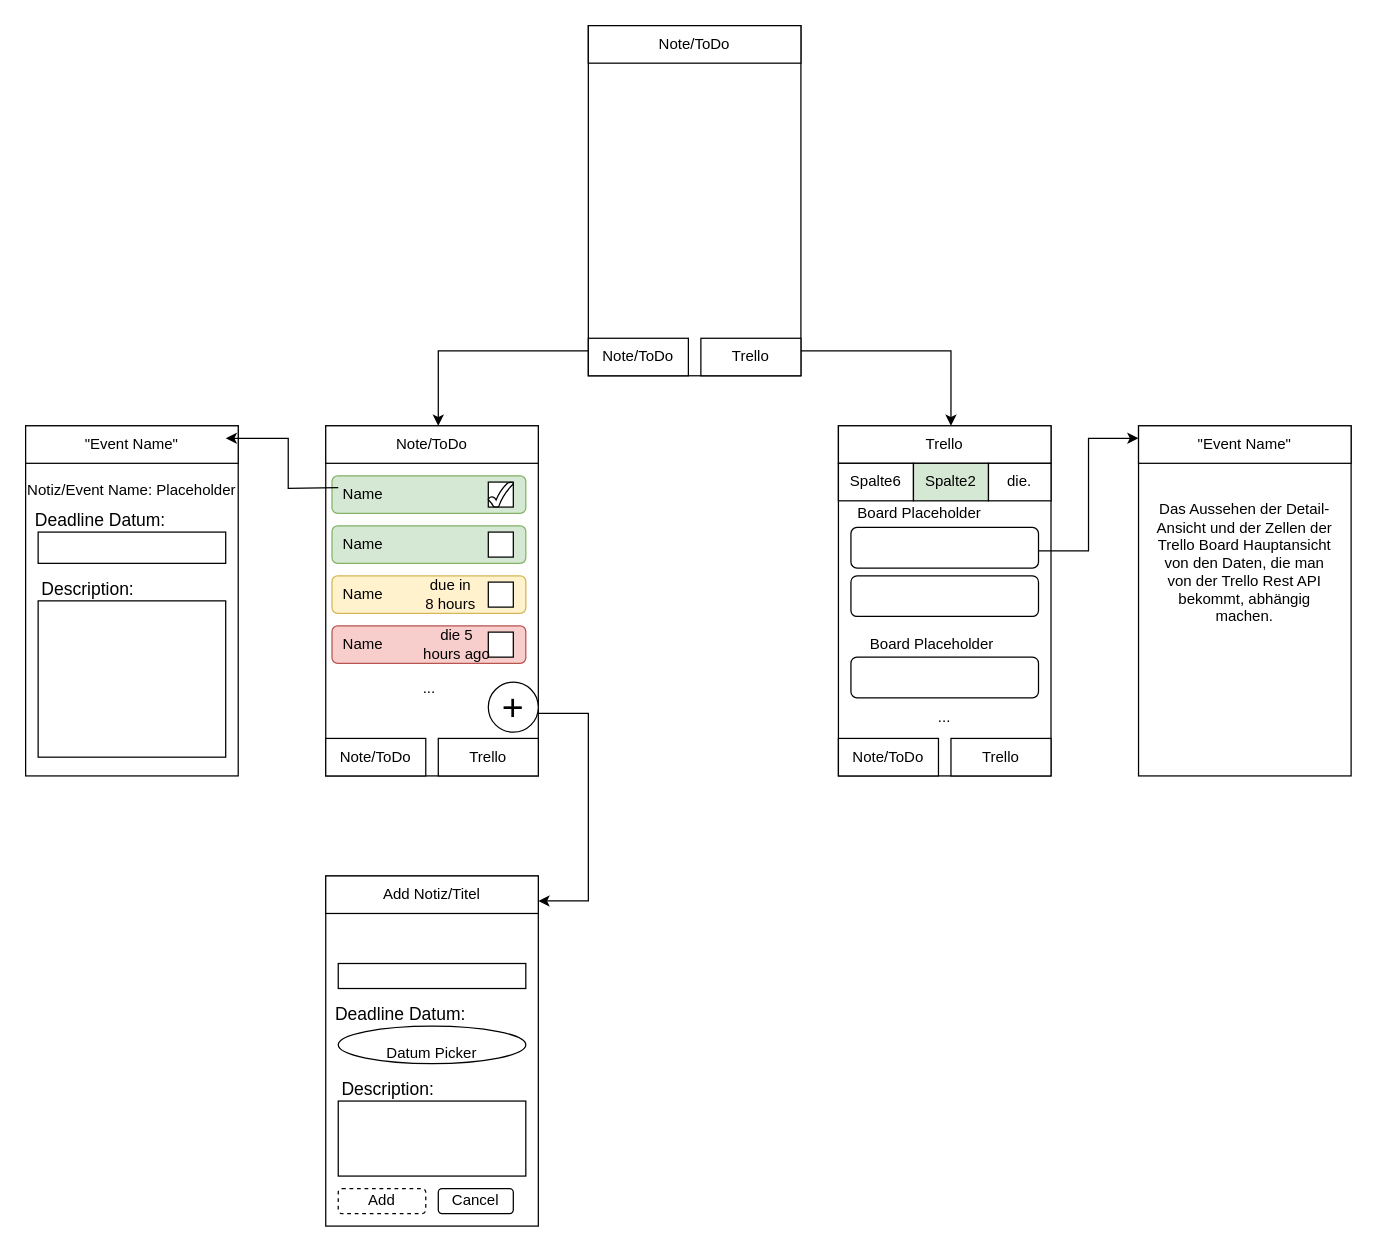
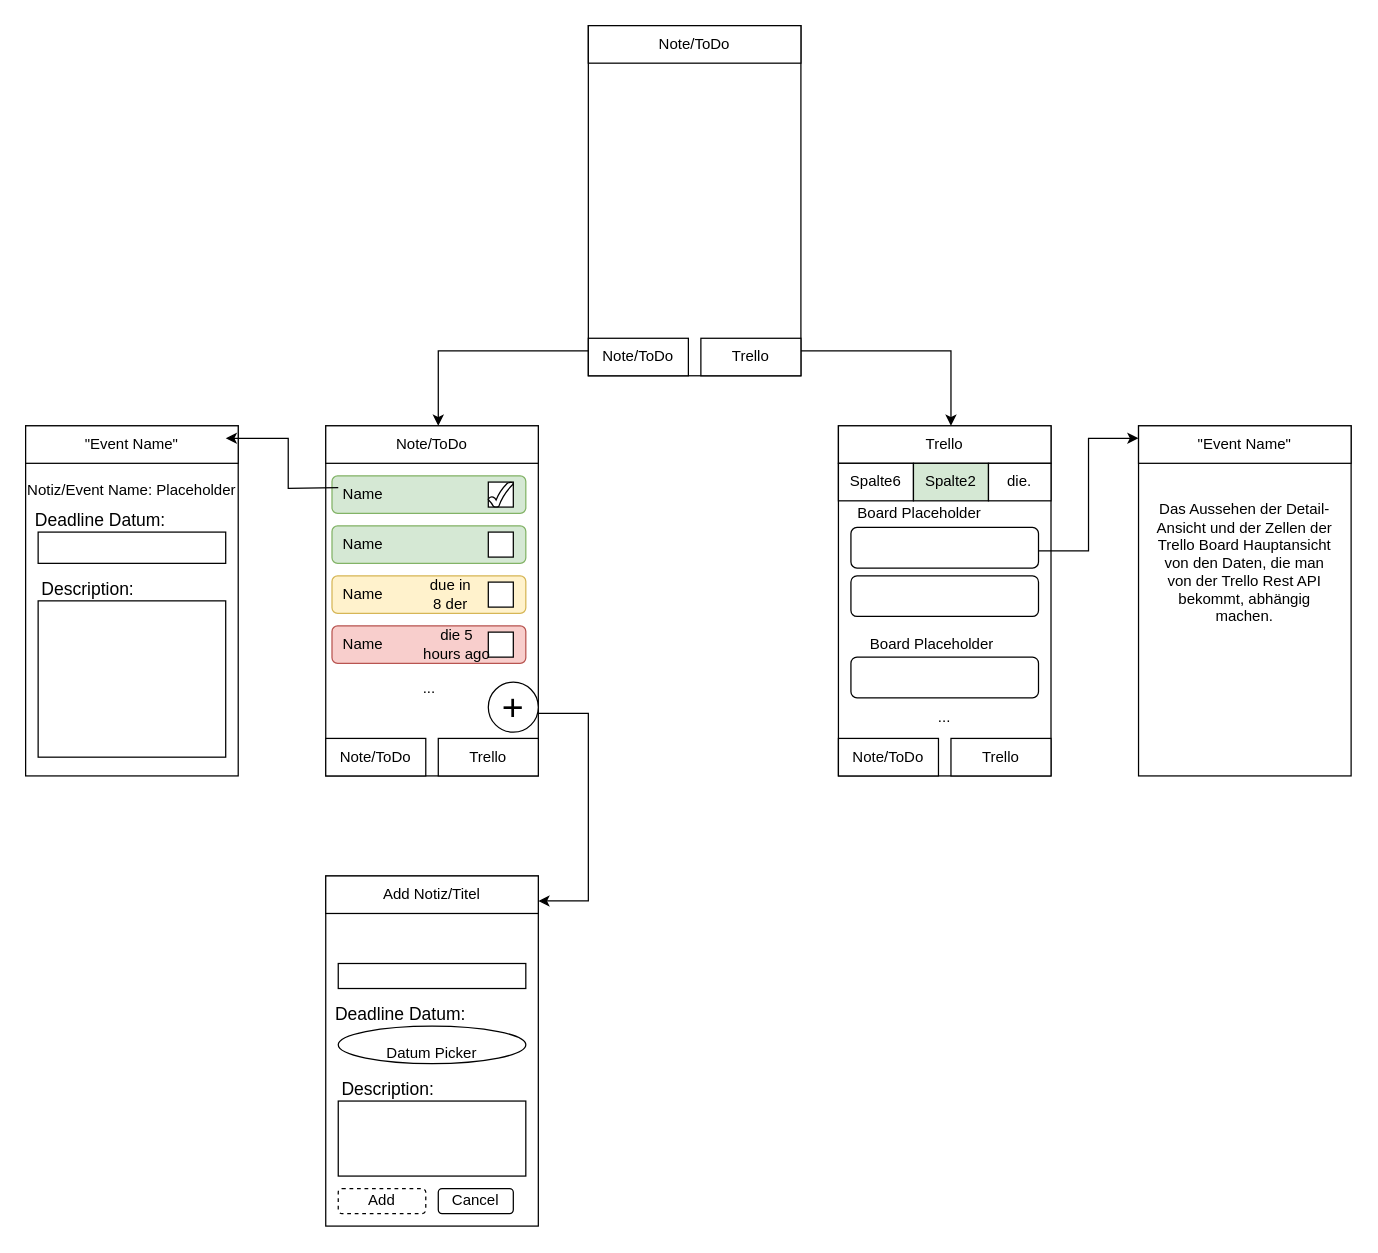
(451, 594) -> (451, 594)
